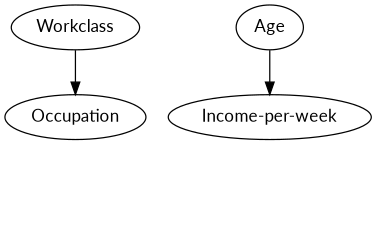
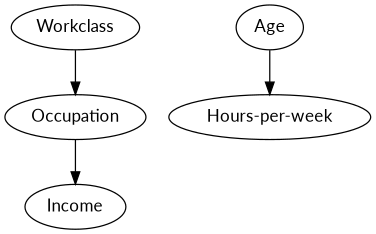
(270, 117) -> (270, 117)
none -> (75, 207)
